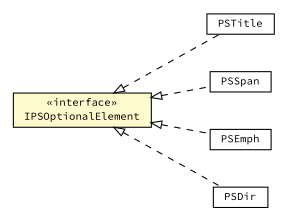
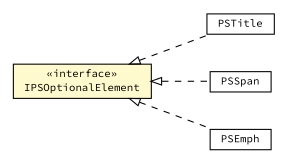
(240, 197) -> none
